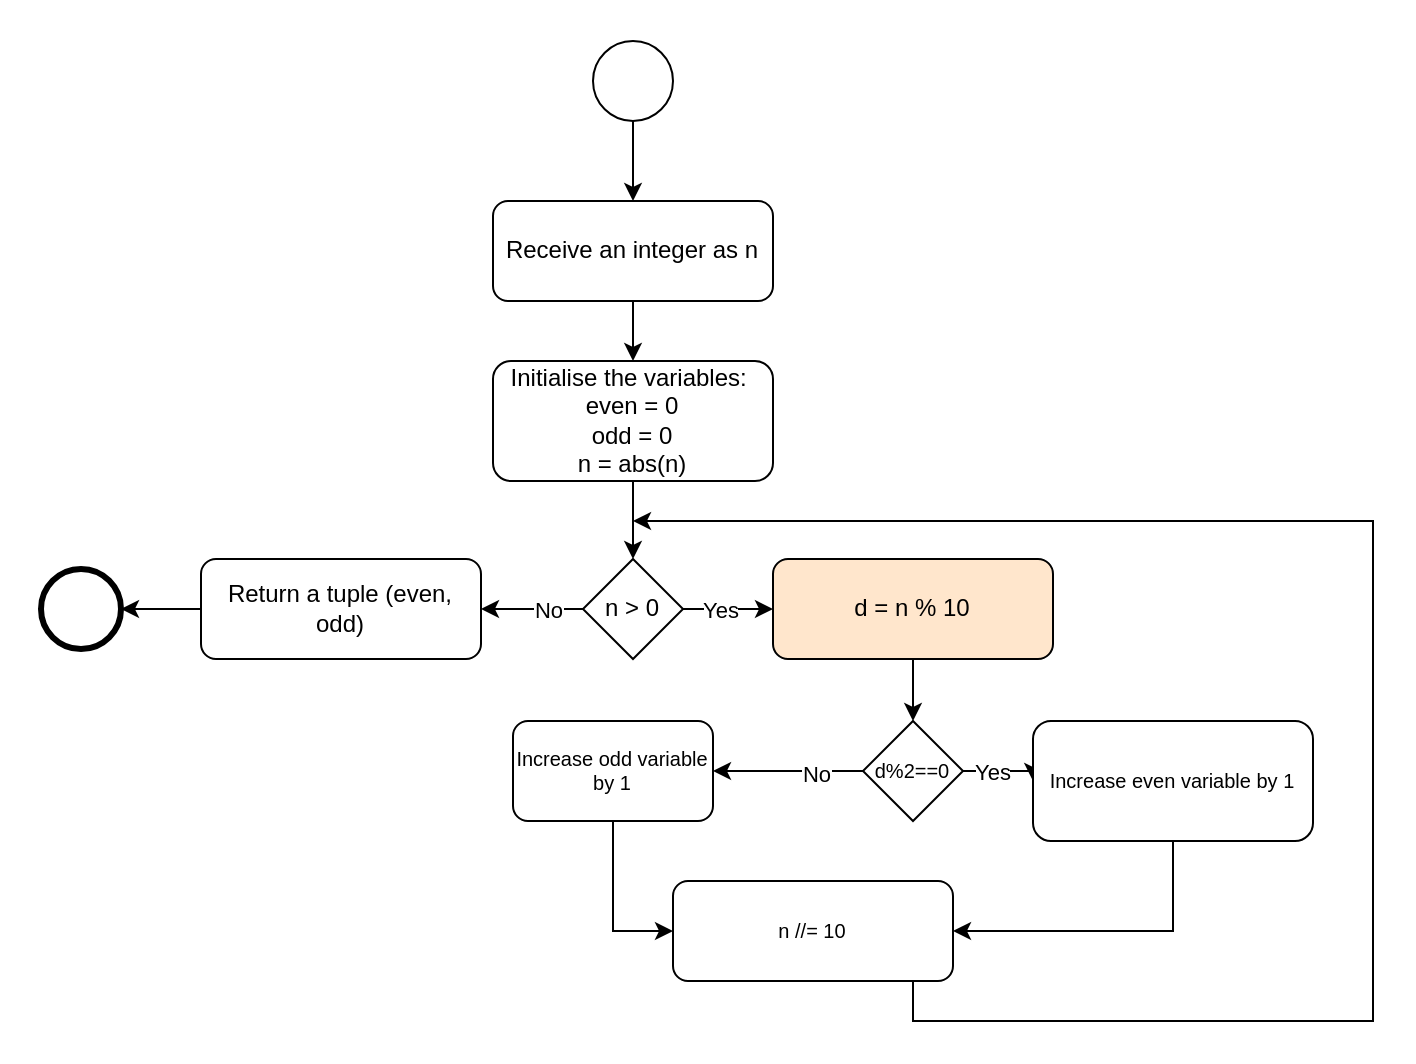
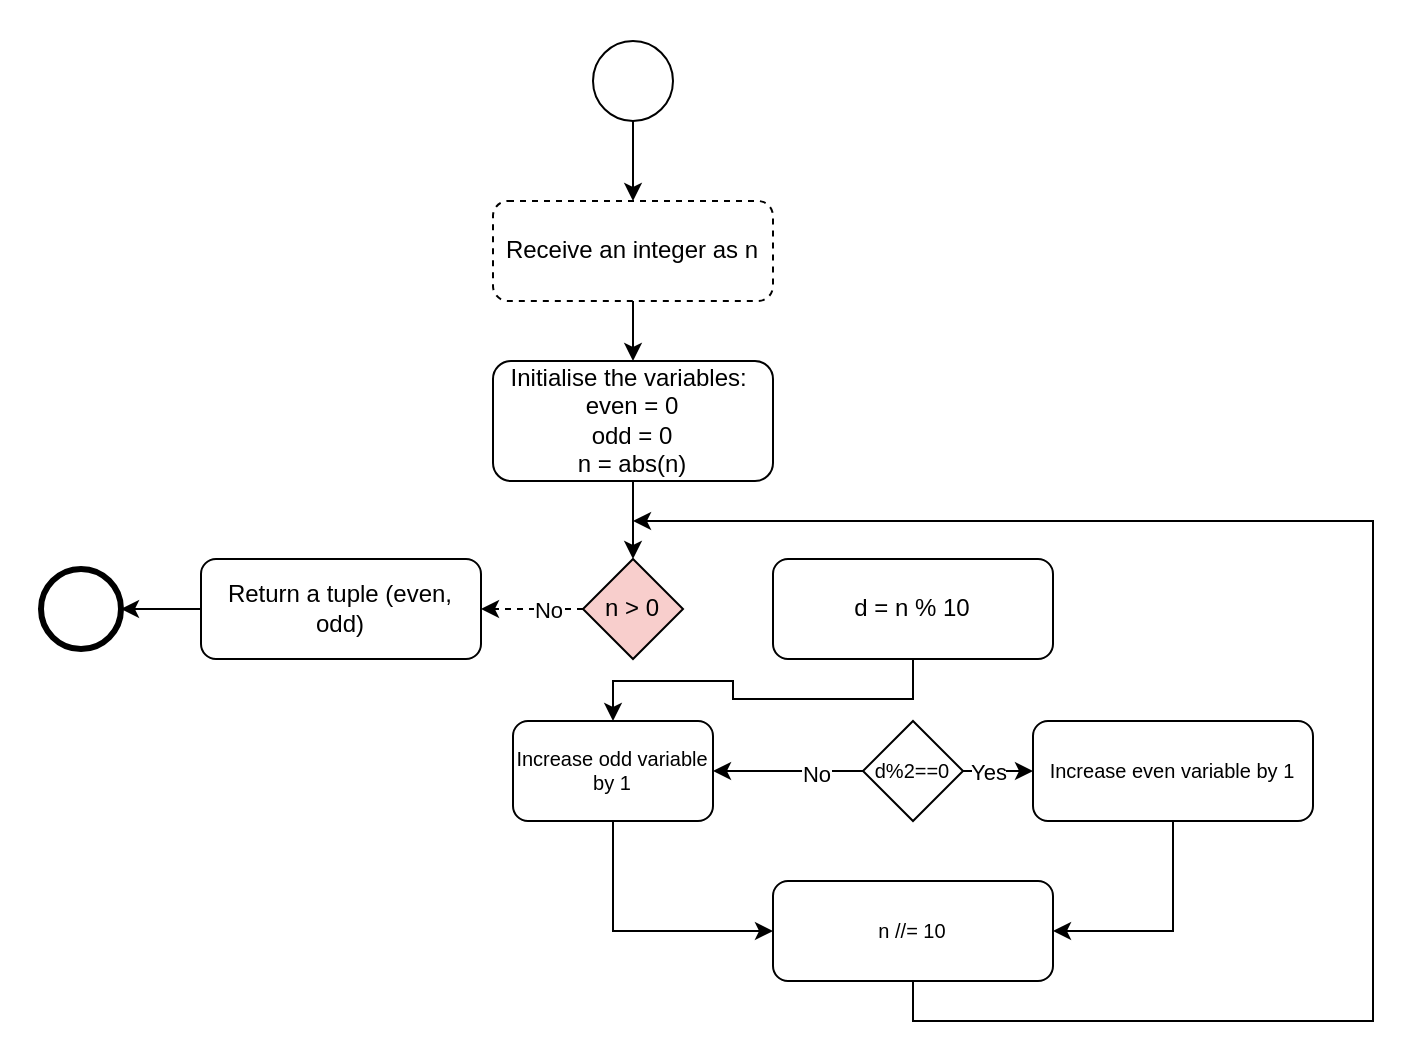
(633, 251) -> (633, 251)
(514, 609) -> (514, 609)
(633, 609) -> (633, 609)
(721, 609) -> none
(913, 609) -> (913, 609)
(913, 702) -> (742, 699)
(1173, 781) -> (1173, 771)
(813, 931) -> (913, 931)
